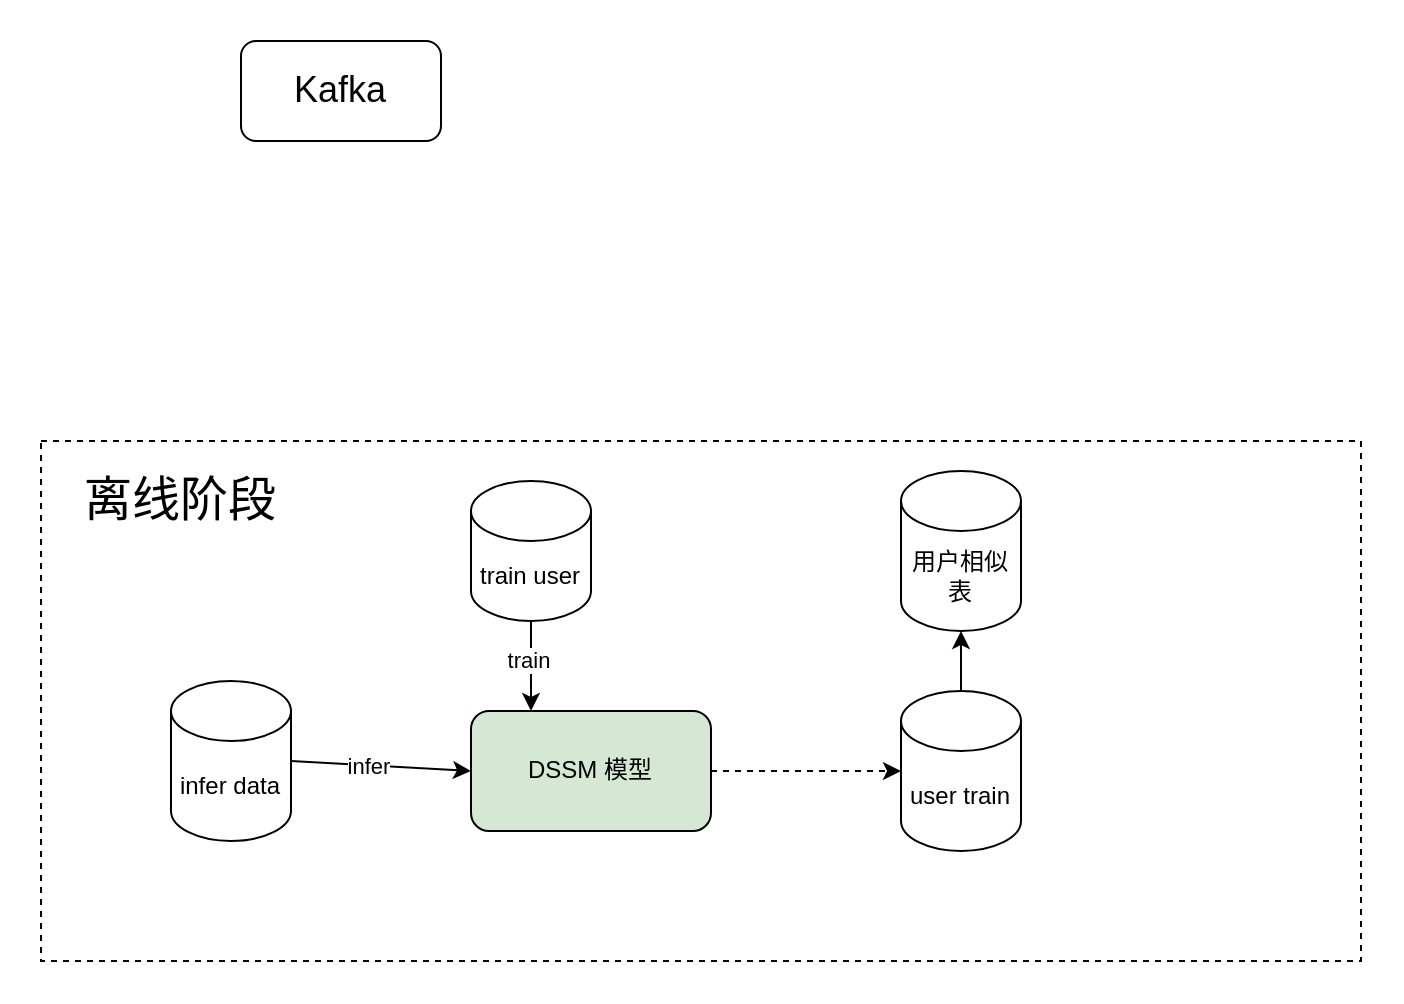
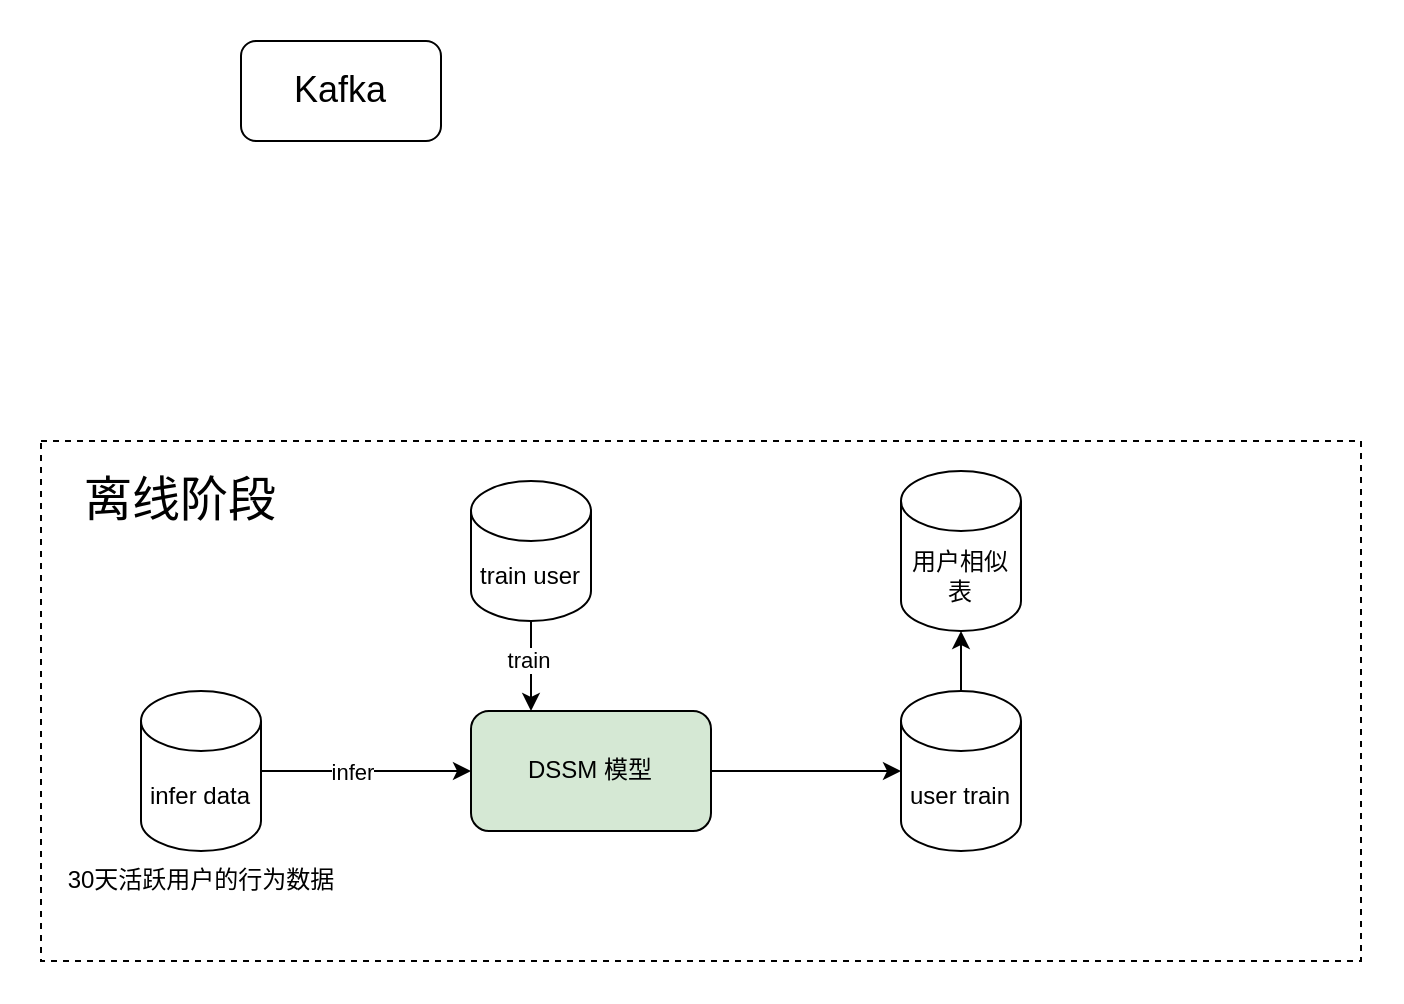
(231, 761) -> (201, 771)
(801, 771) -> (801, 771)
none -> (201, 881)
